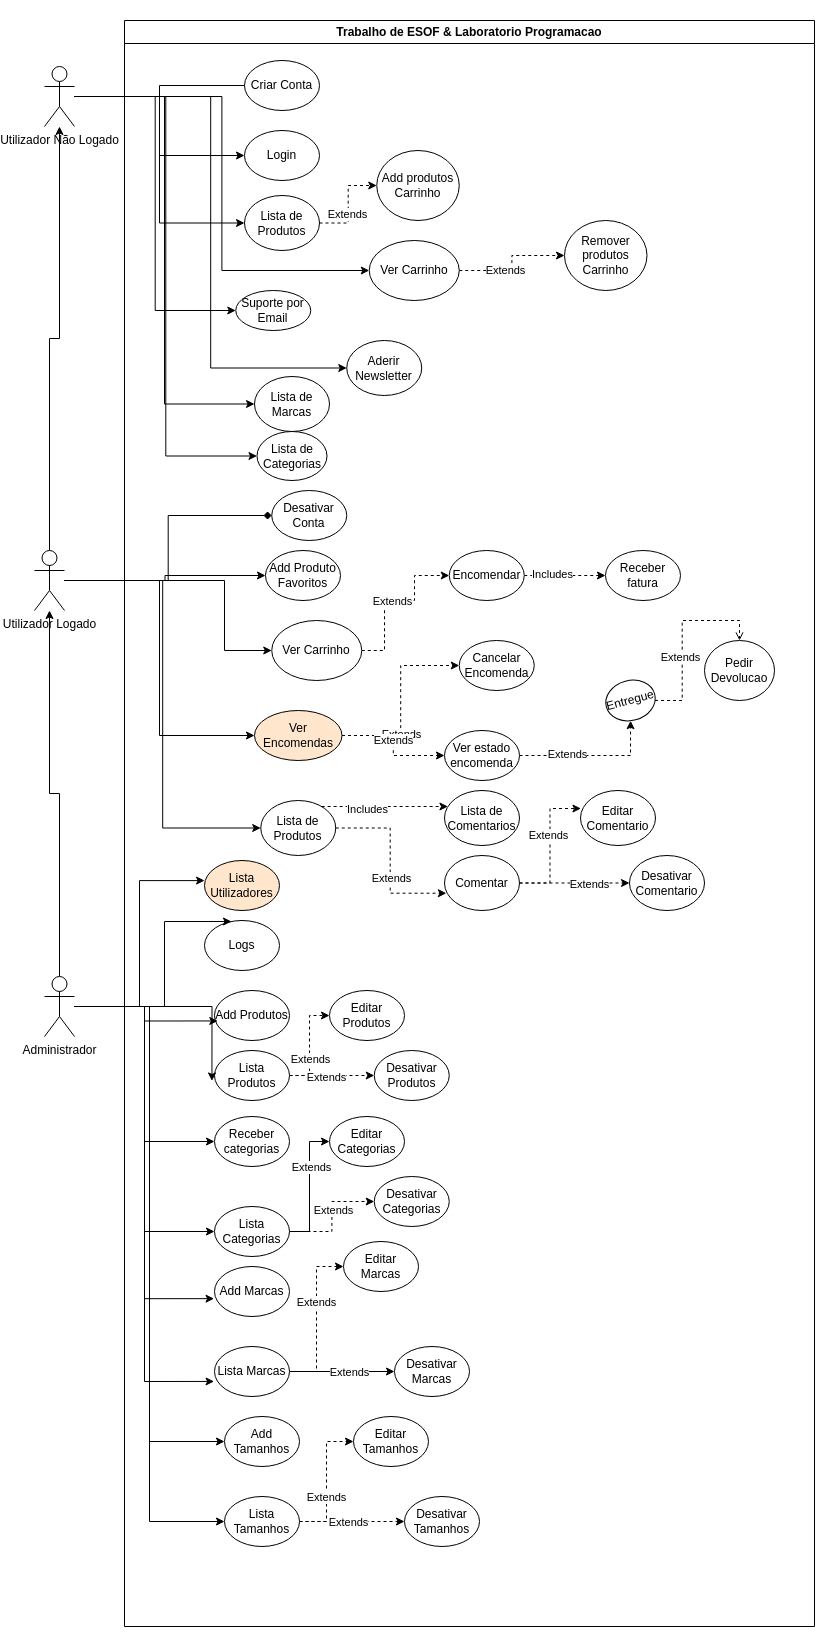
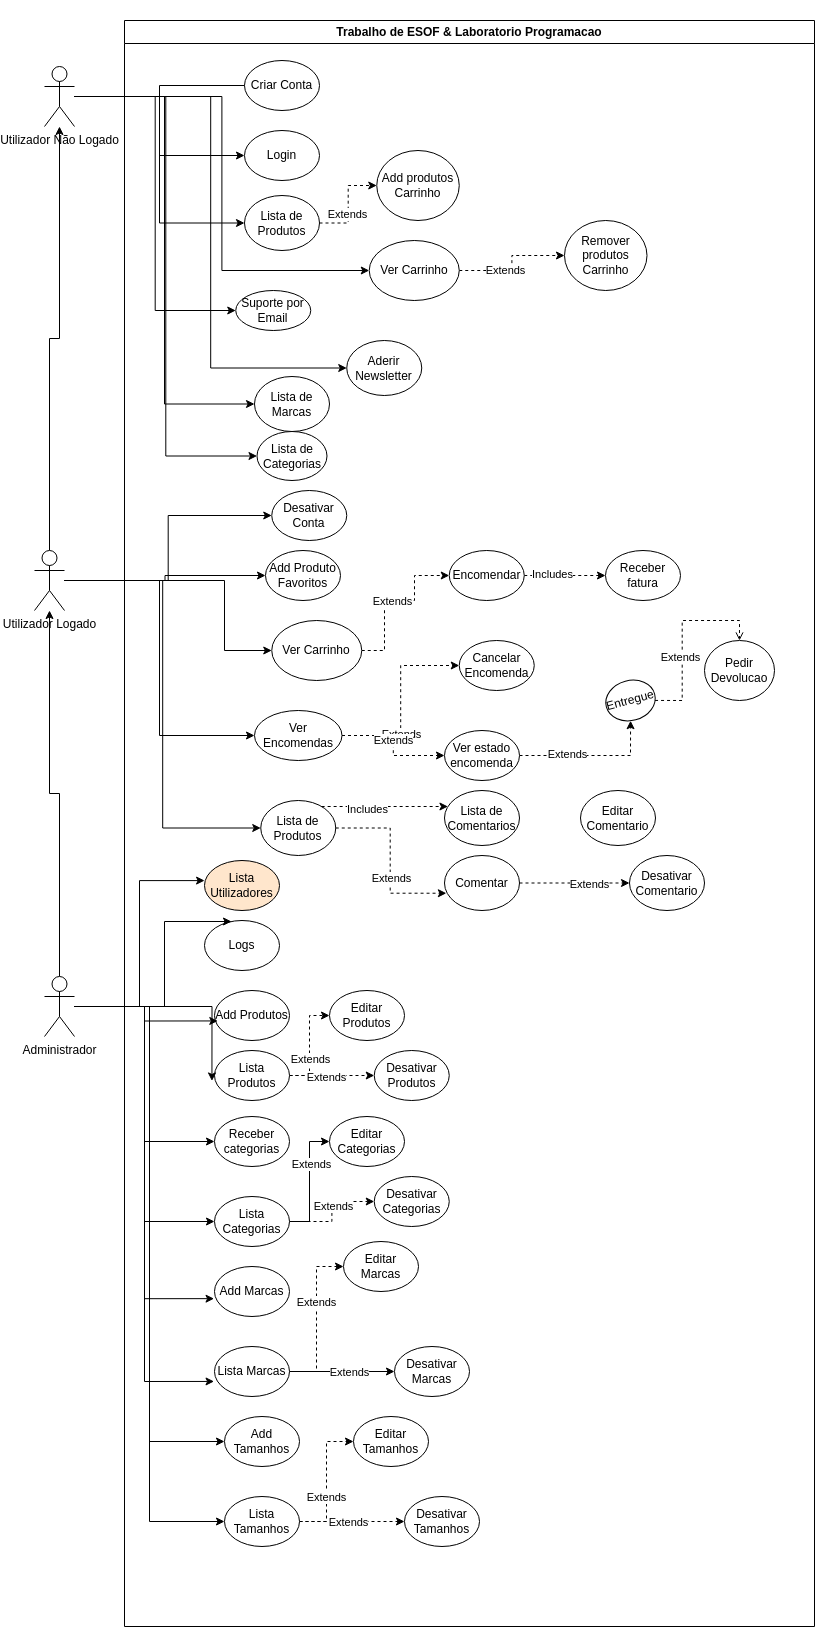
(262, 516) -> (263, 516)
(298, 736) -> (298, 736)
(550, 833) -> none
(252, 1232) -> (252, 1222)
